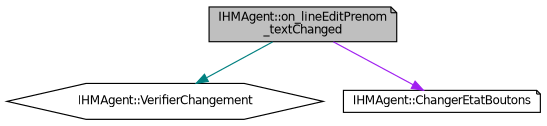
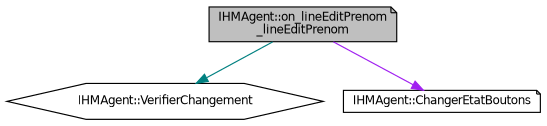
(303, 24) -> (303, 24)
